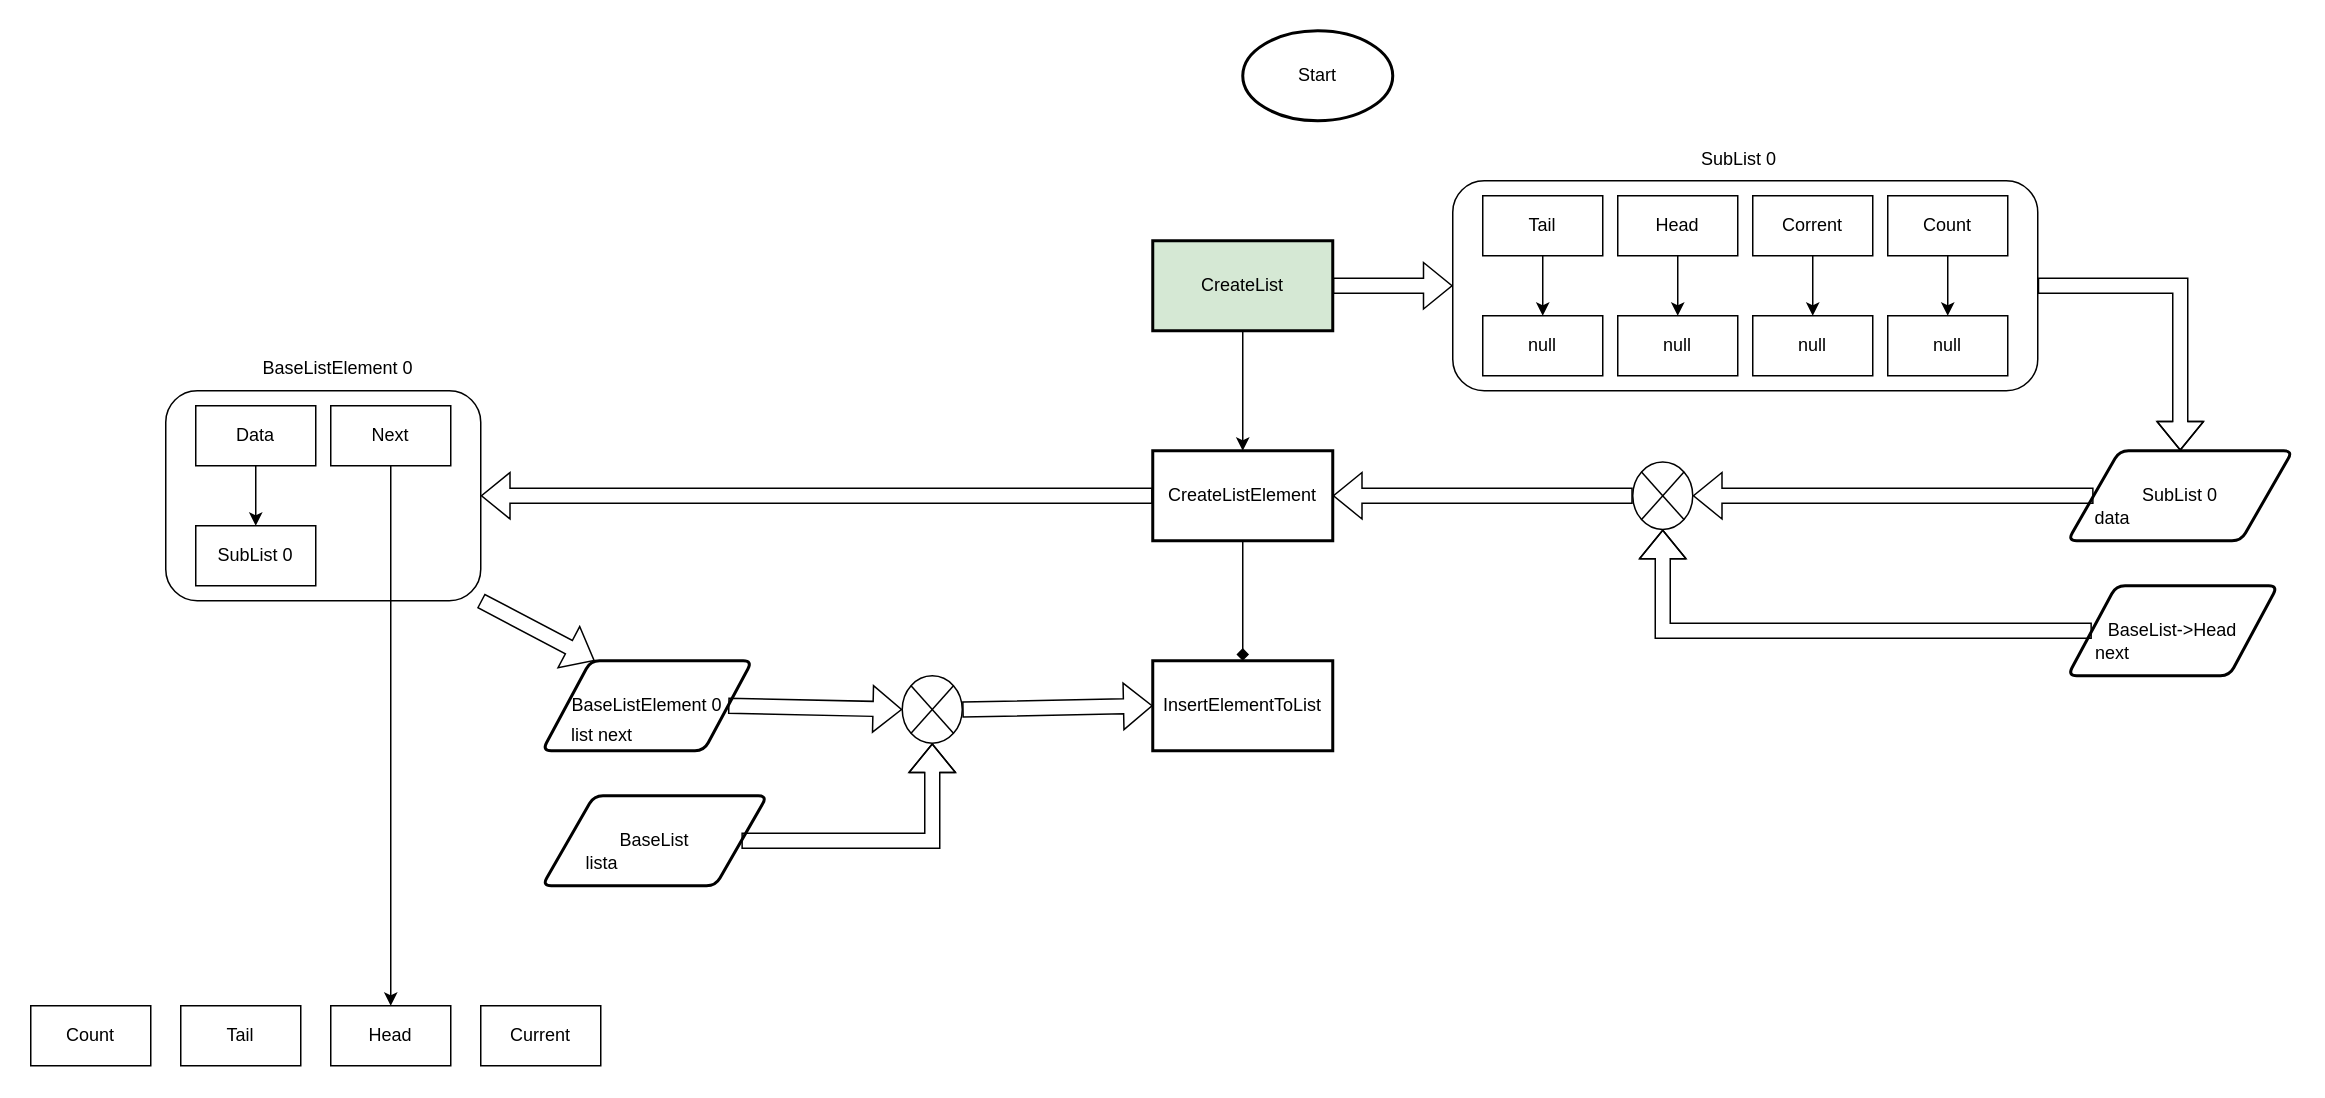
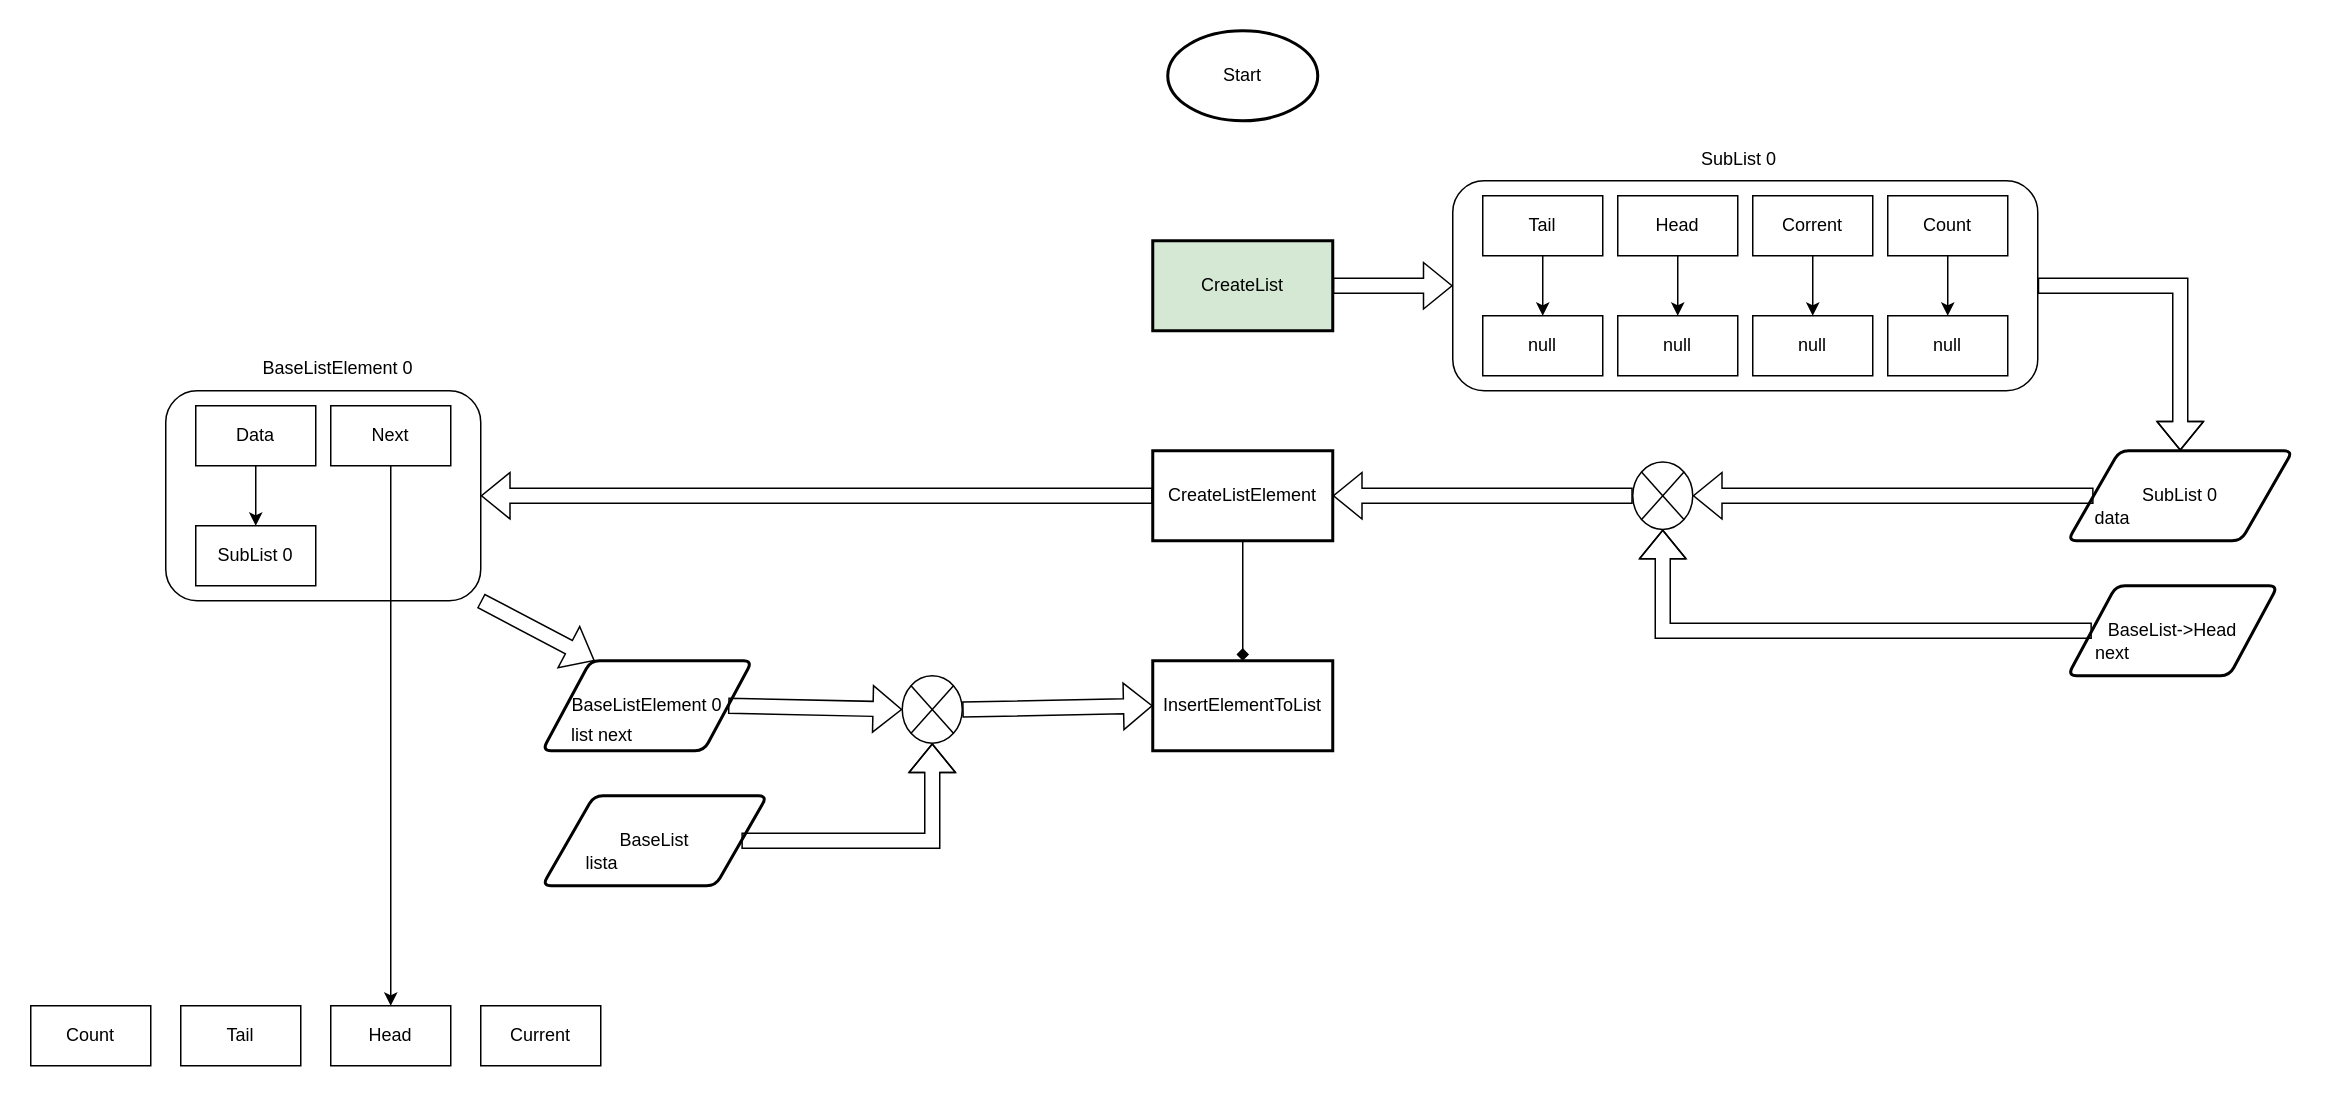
(1318, 76) -> (1243, 76)
(1243, 386) -> none
